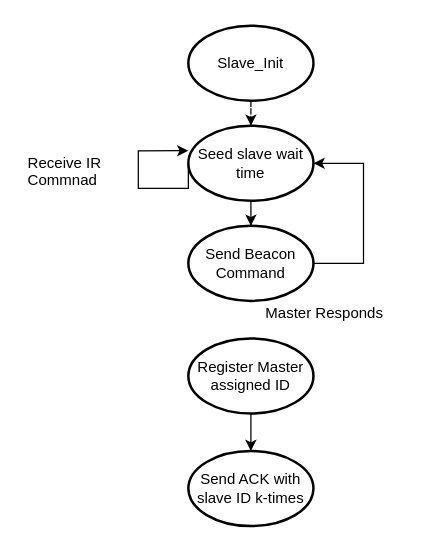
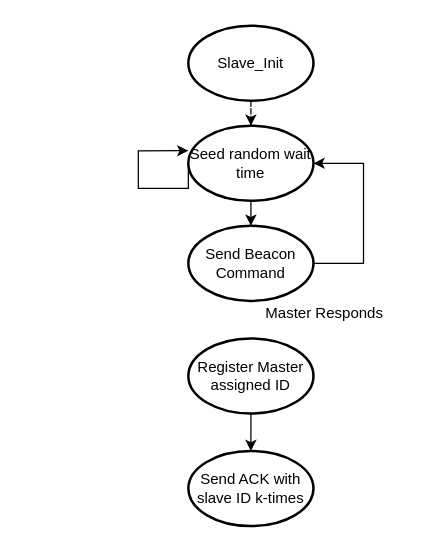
(251, 163) -> (251, 163)
(76, 176) -> none
